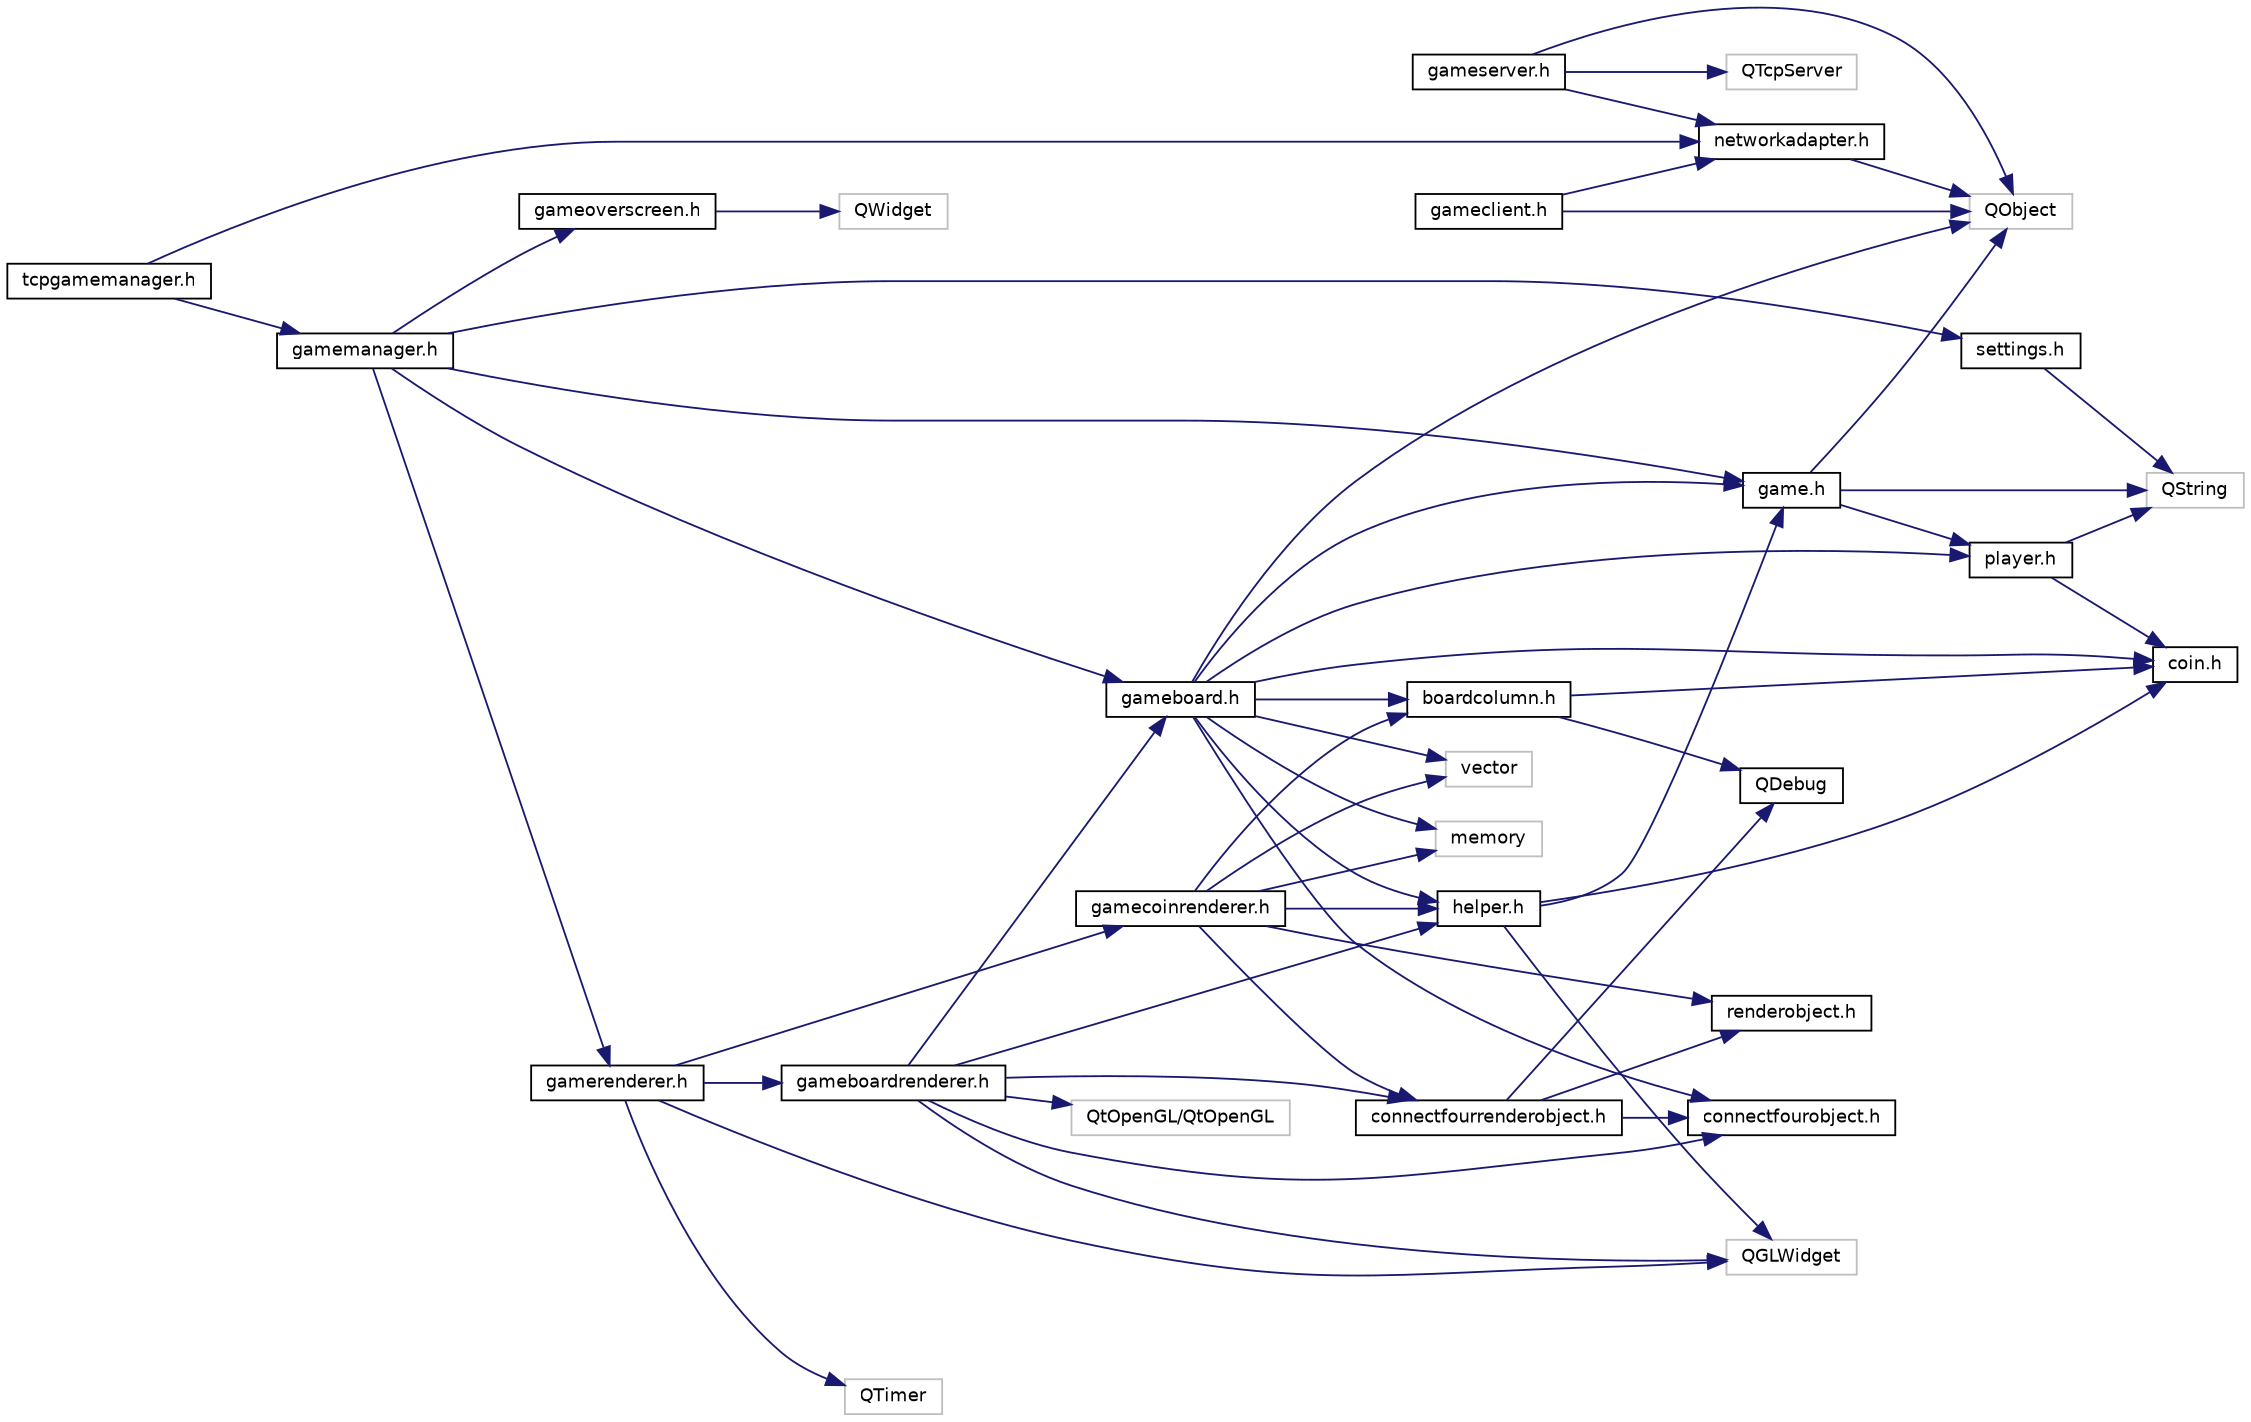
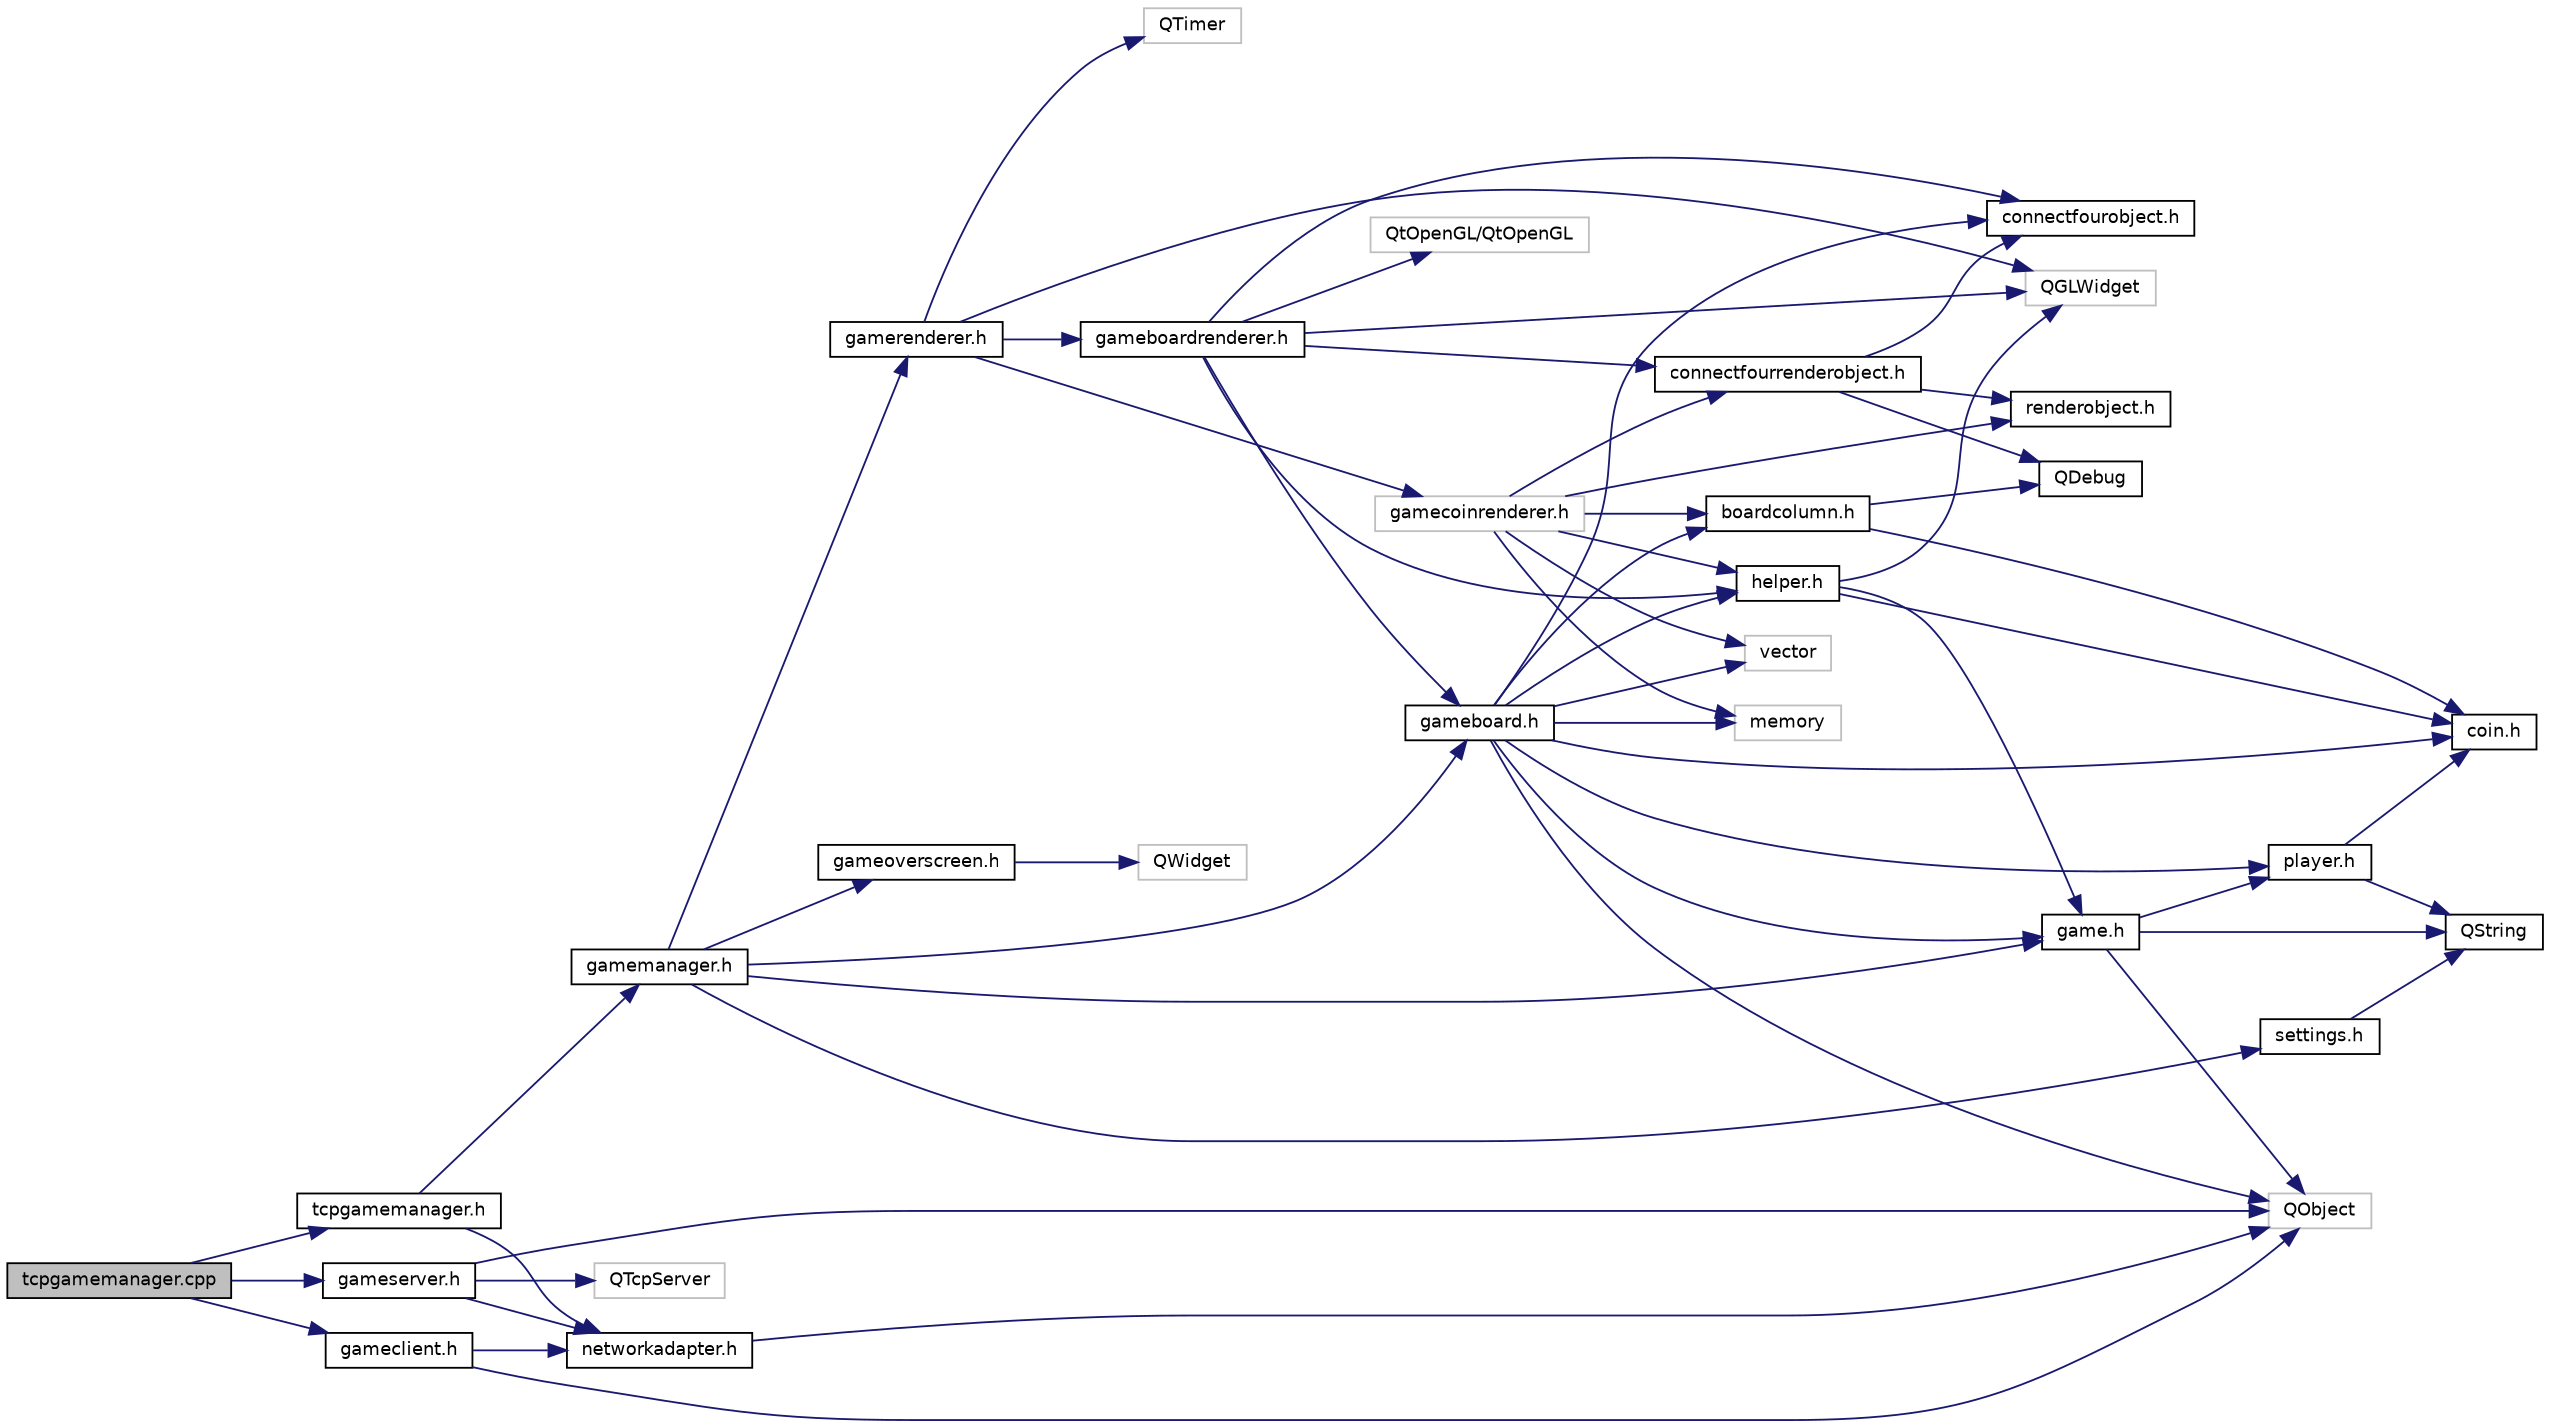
(2195, 490) -> (2494, 932)
(1181, 909) -> (1480, 514)
none -> (119, 1281)
